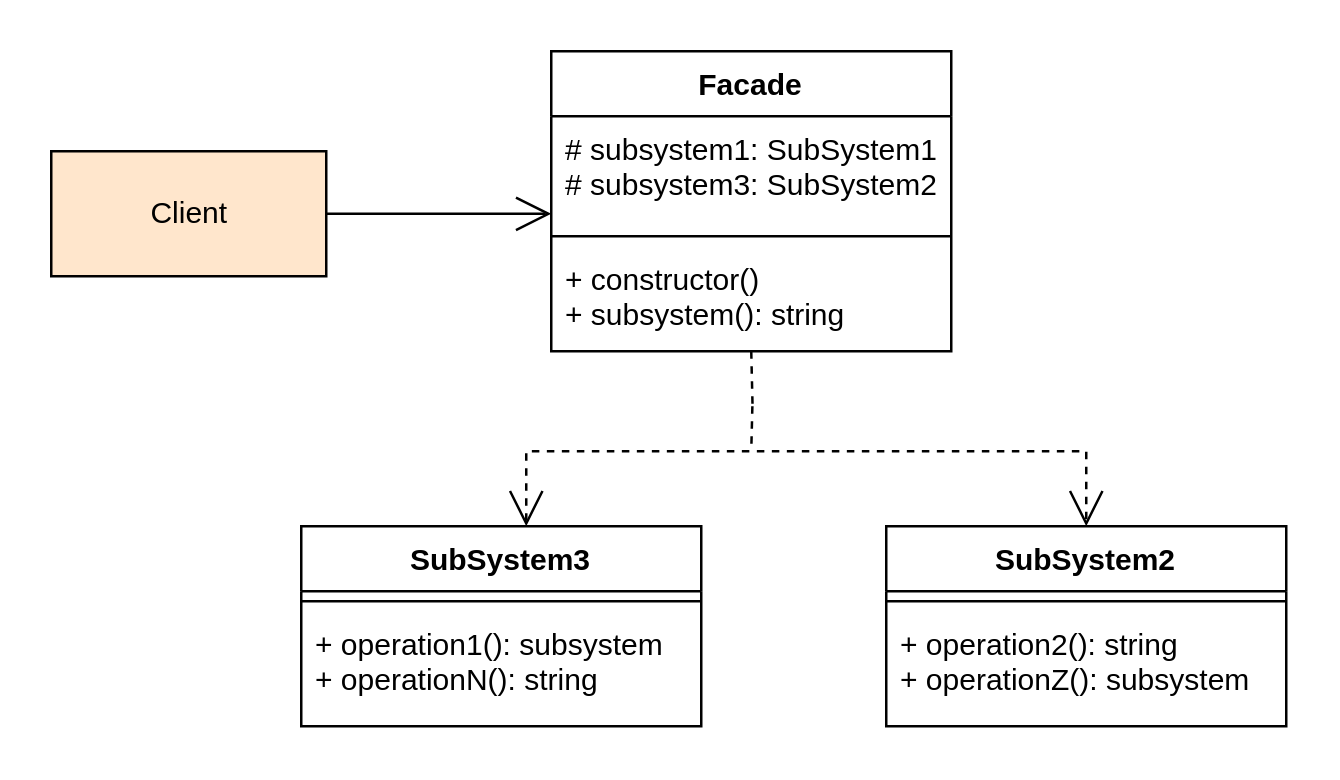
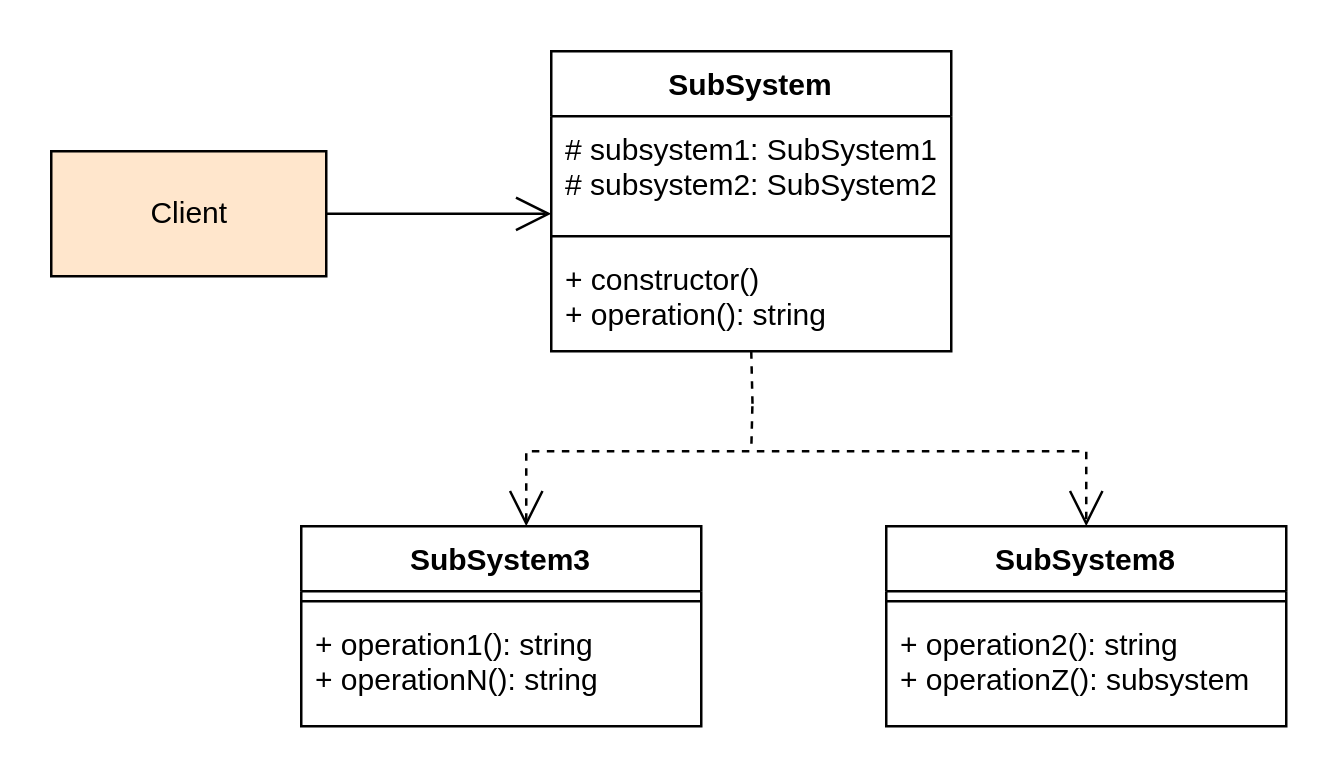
(750, 85) -> (750, 85)
(755, 150) -> (755, 150)
(687, 280) -> (687, 280)
(1085, 560) -> (1085, 560)
(509, 645) -> (480, 645)
